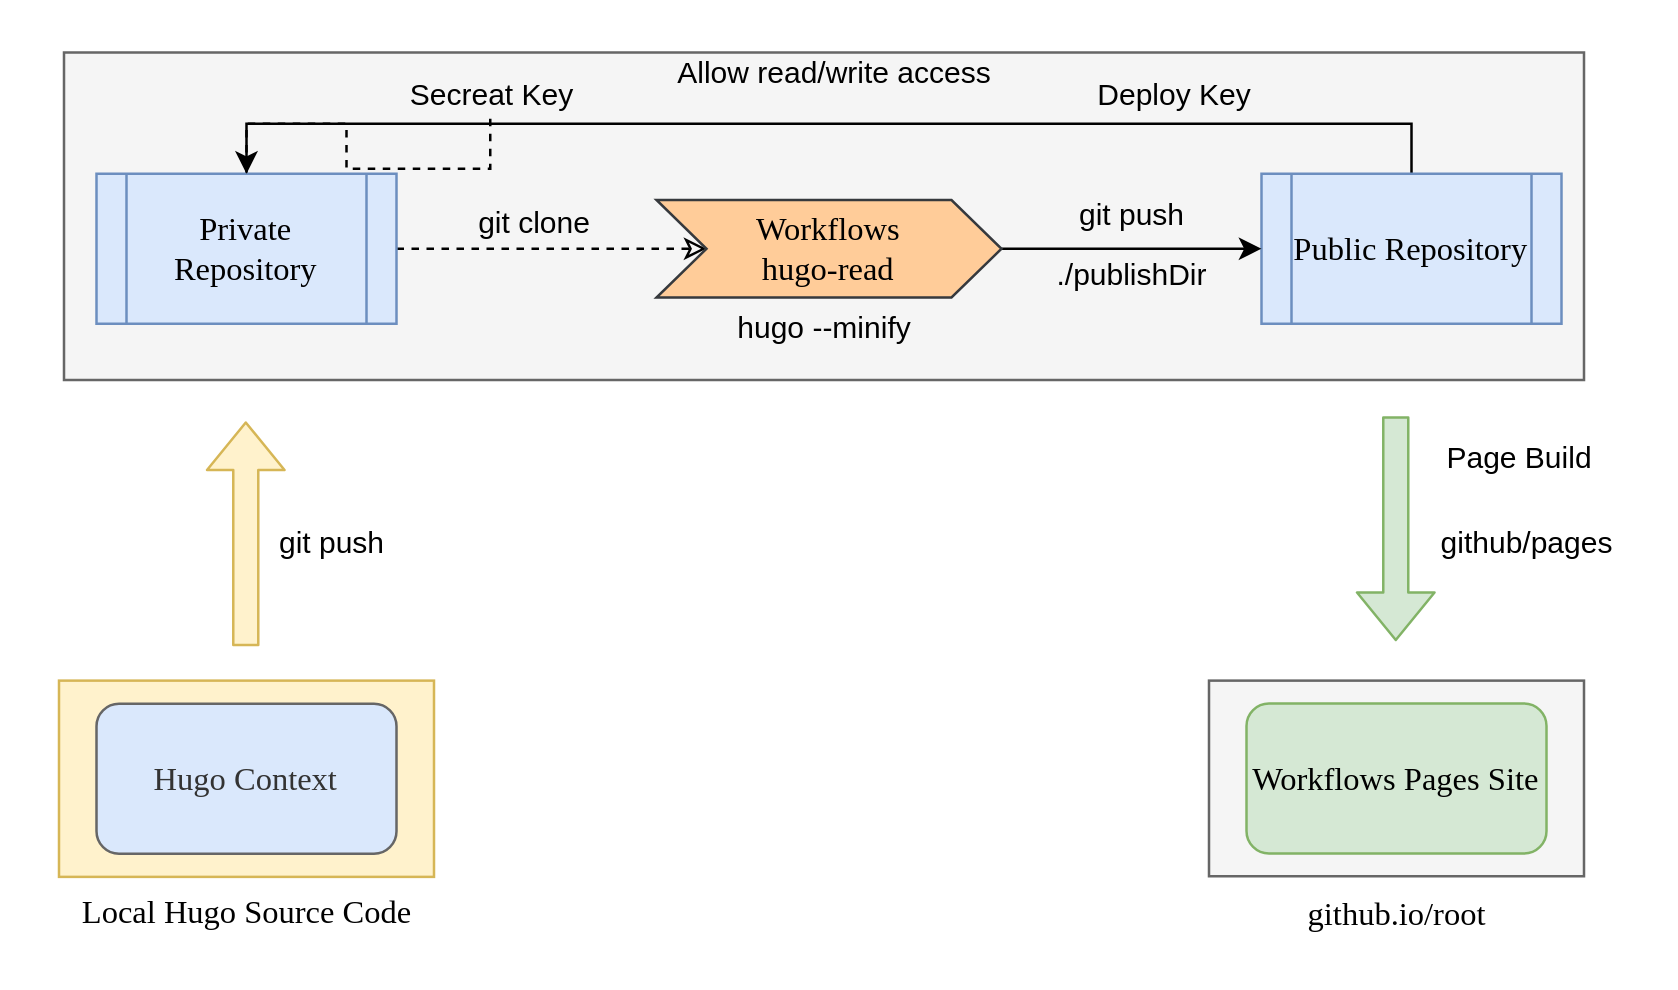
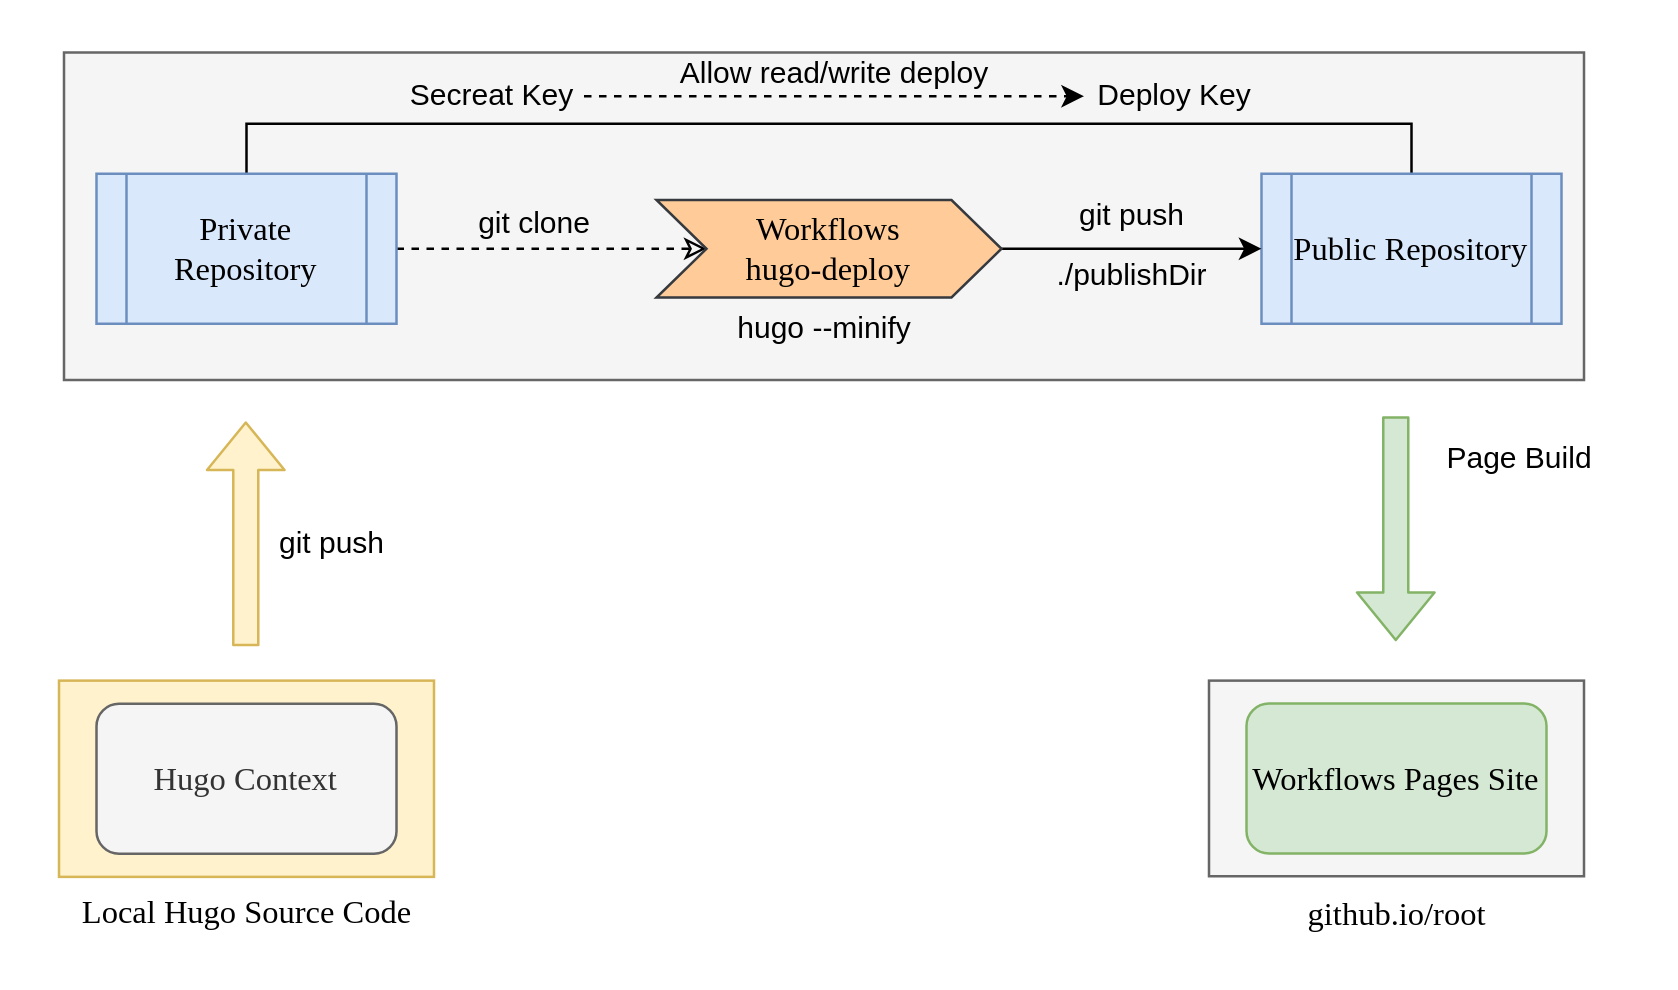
(835, 74) -> (835, 74)
(417, 169) -> (826, 96)
(829, 249) -> (829, 249)
(1525, 544) -> none
(246, 779) -> (246, 779)
